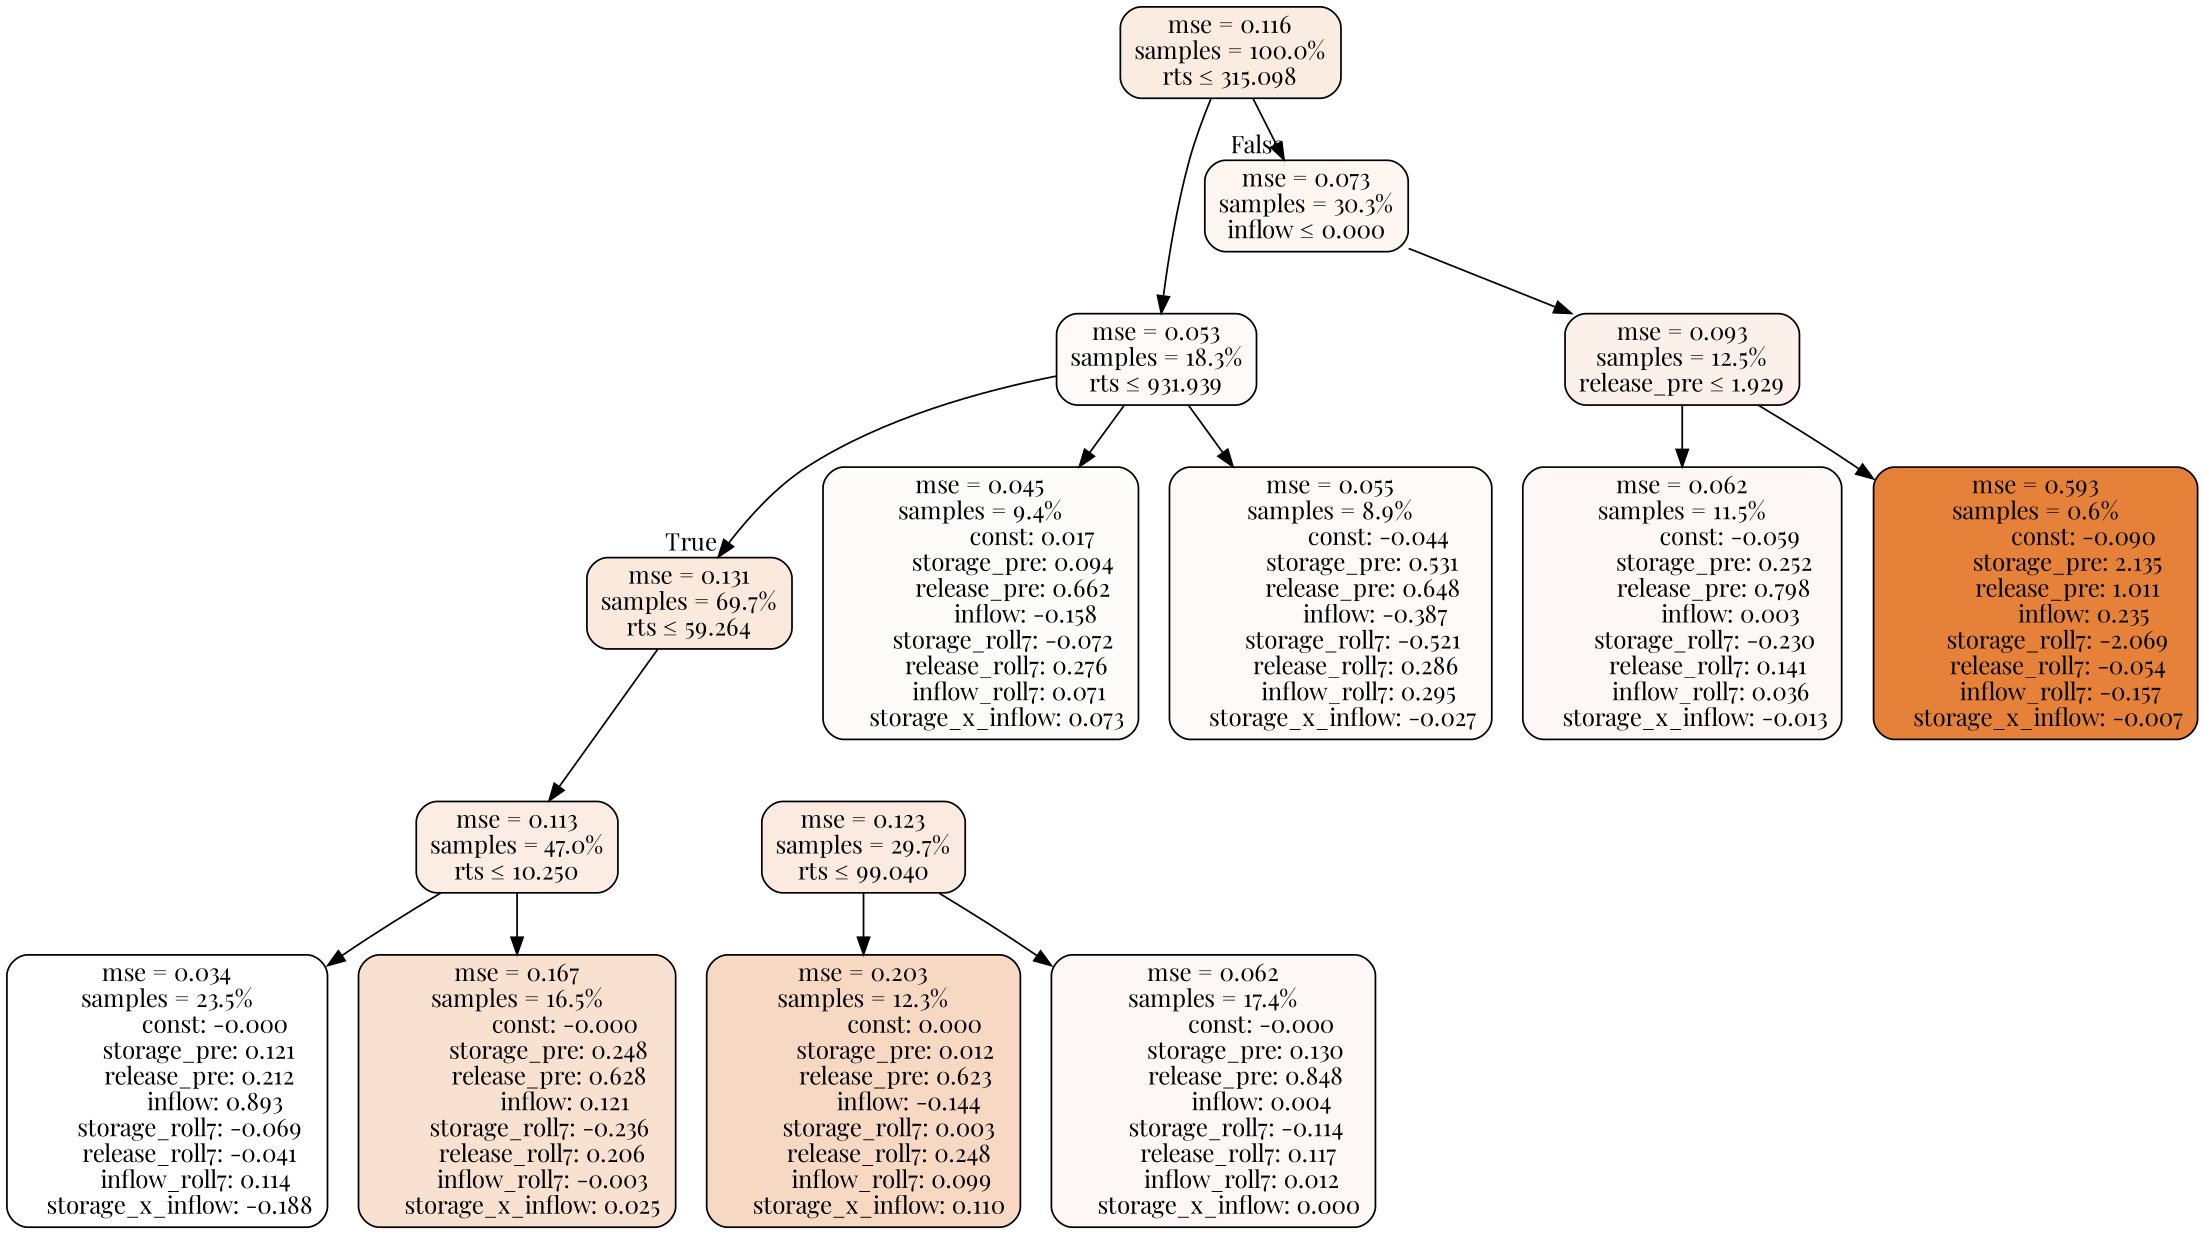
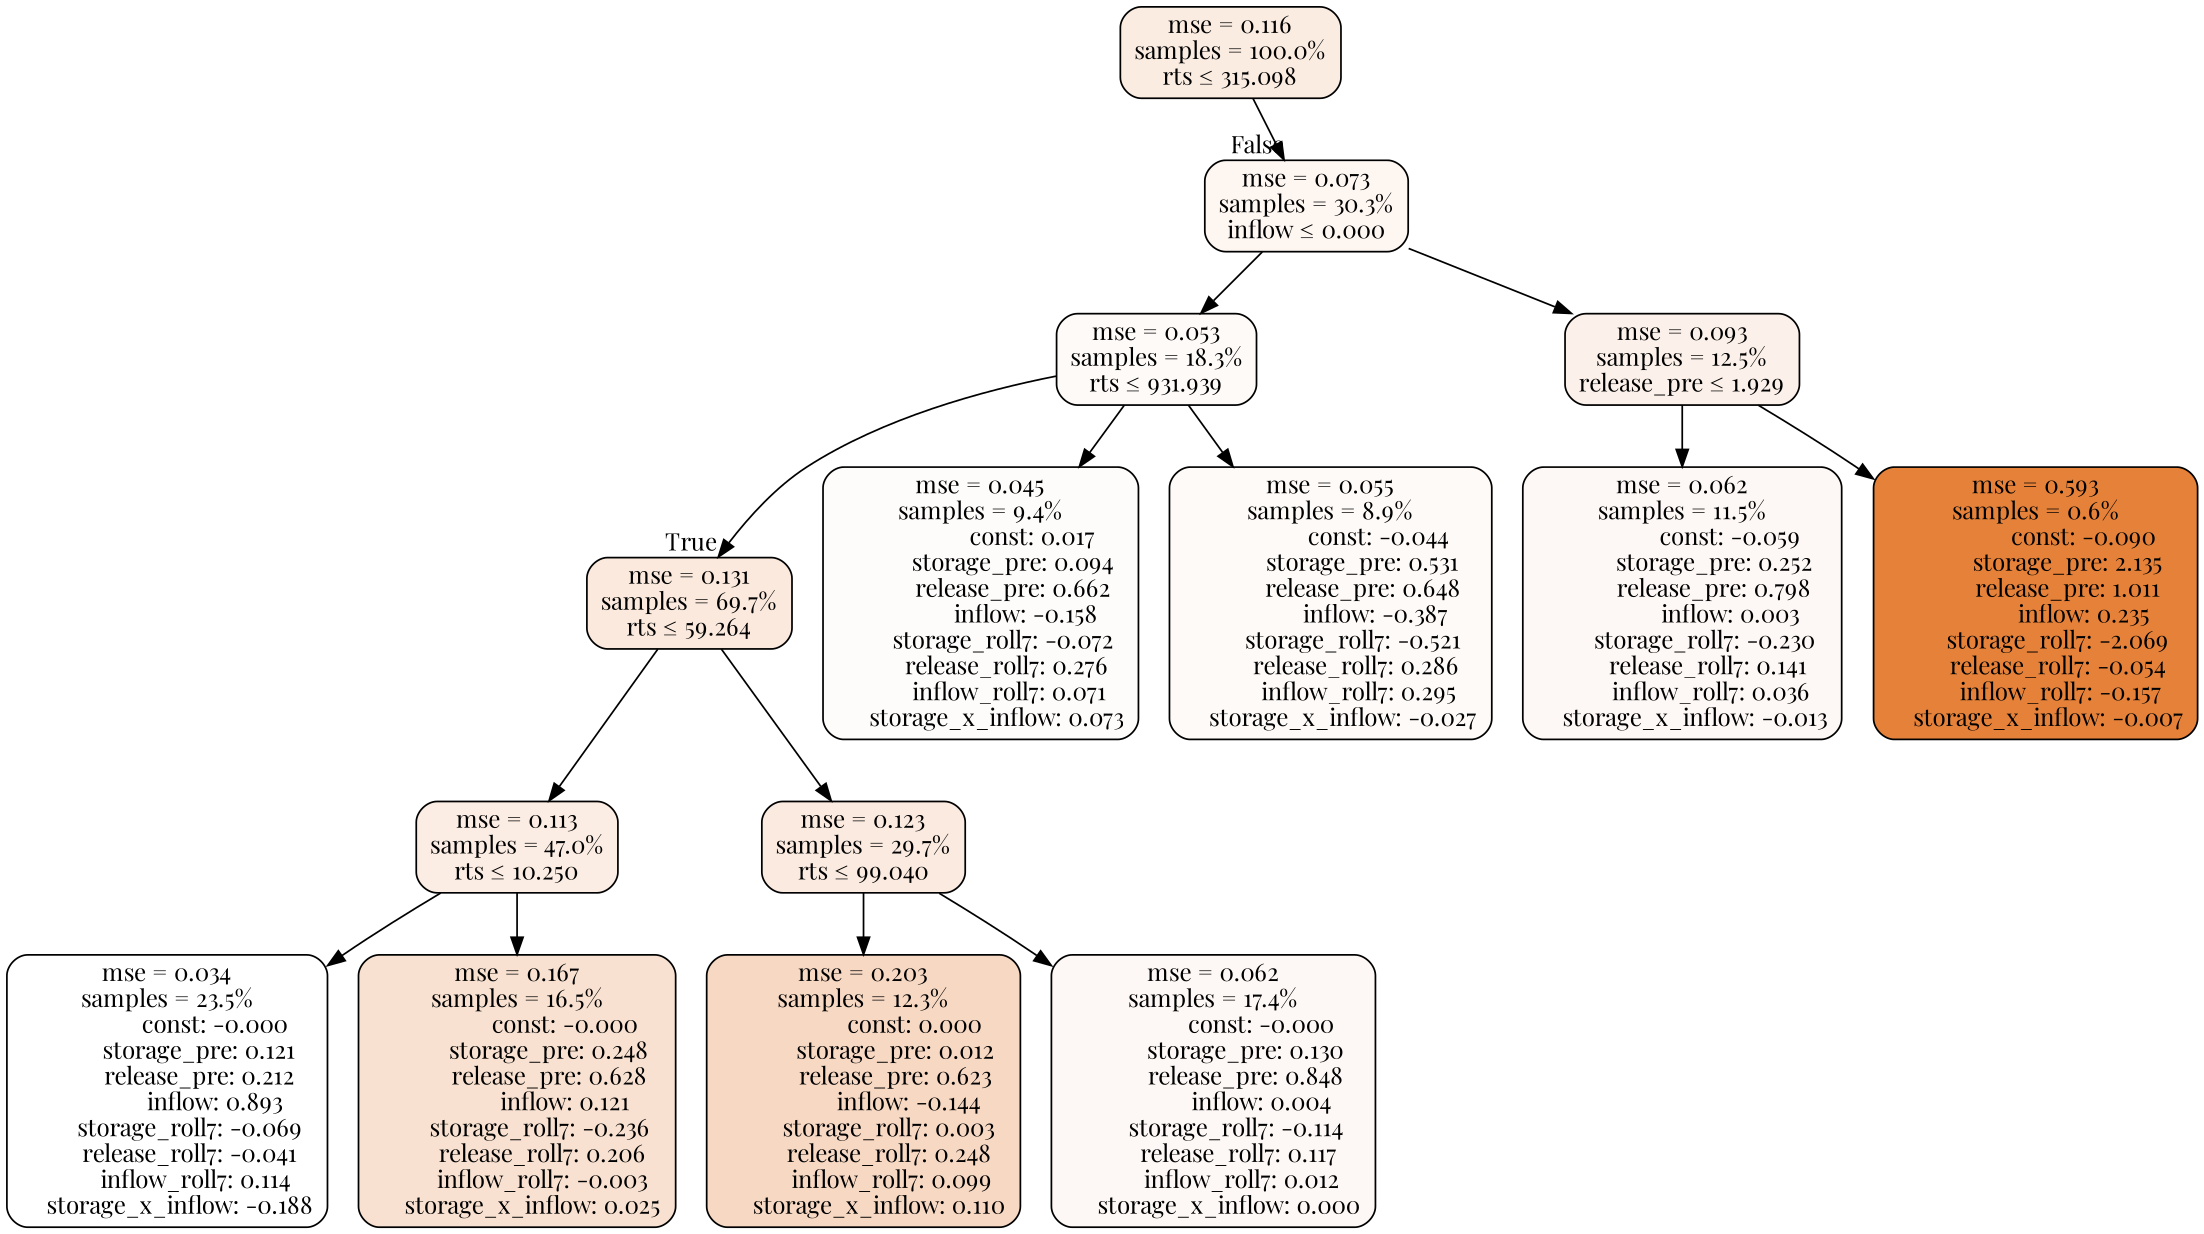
(1181, 196) -> (1238, 276)
none -> (771, 718)
